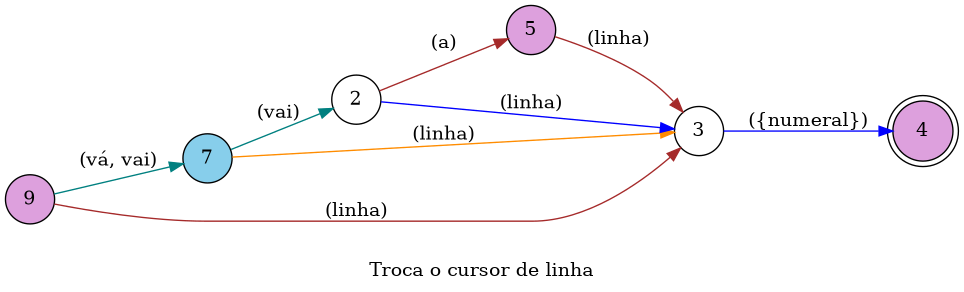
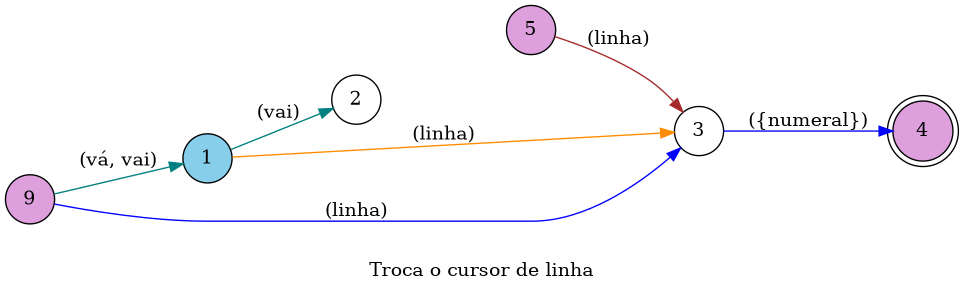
(437, 67) -> none
(521, 115) -> none
(208, 158) -> (208, 158)
(370, 221) -> (370, 221)
